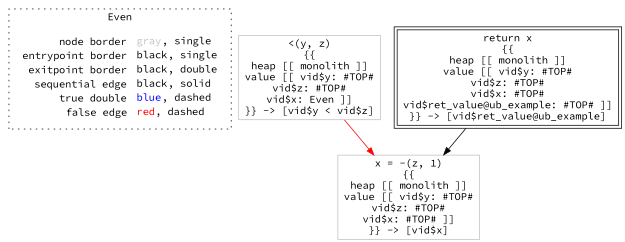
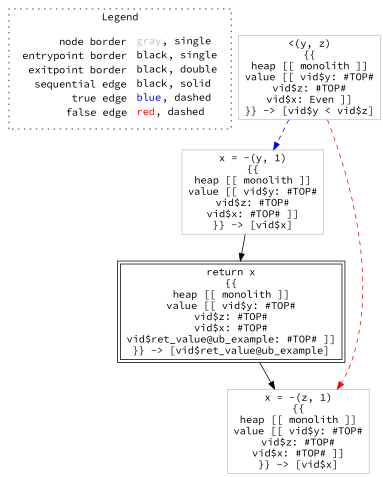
(120, 18) -> (120, 18)
(96, 98) -> (103, 98)
(357, 135) -> (361, 251)
none -> (253, 192)
